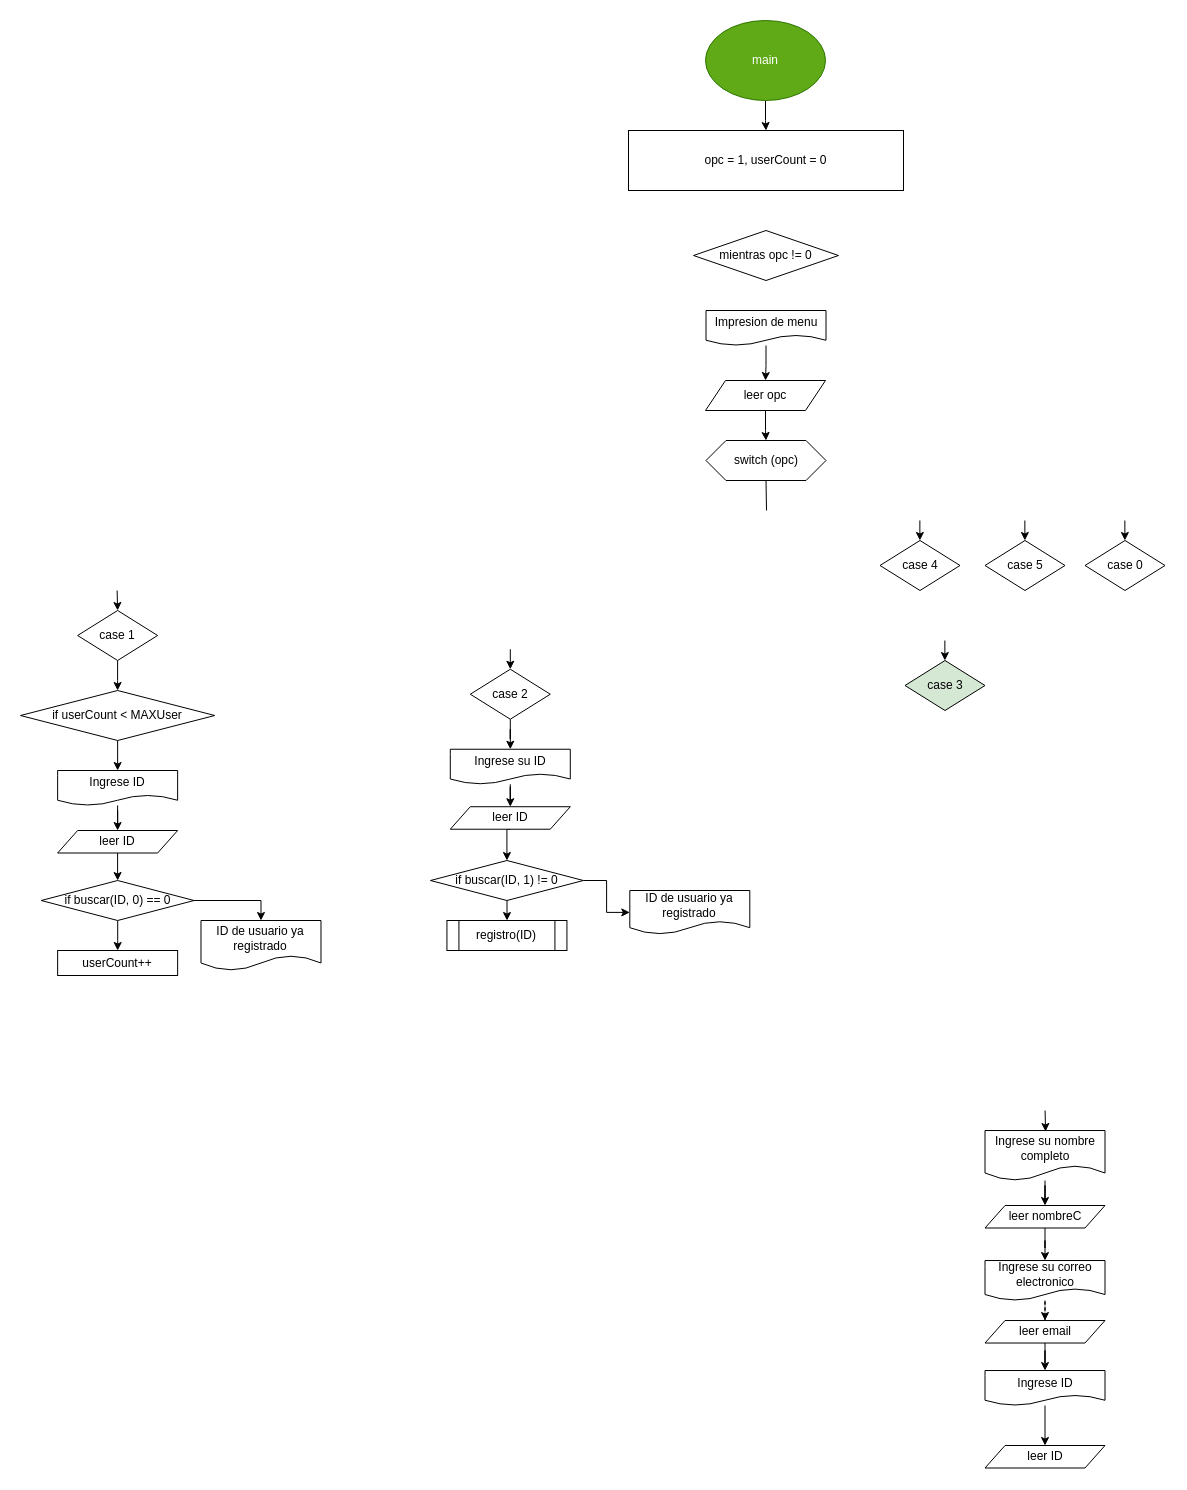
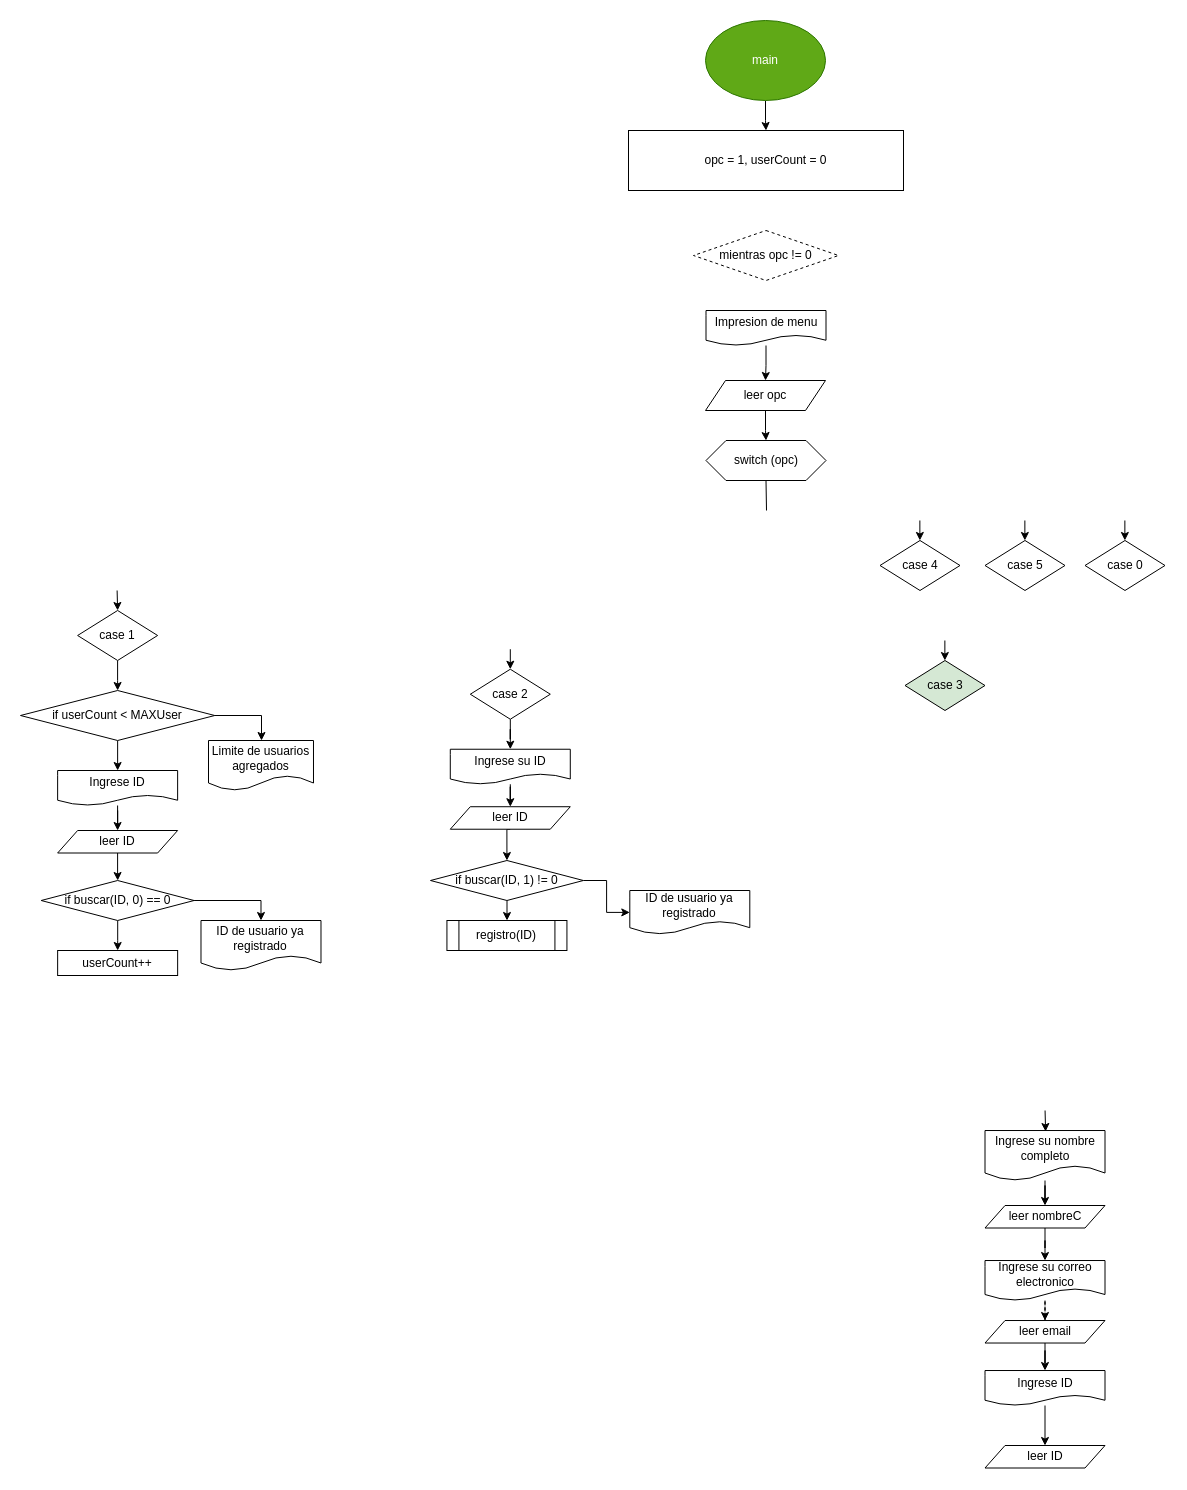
(766, 256) -> (766, 256)
none -> (247, 716)
none -> (261, 766)
